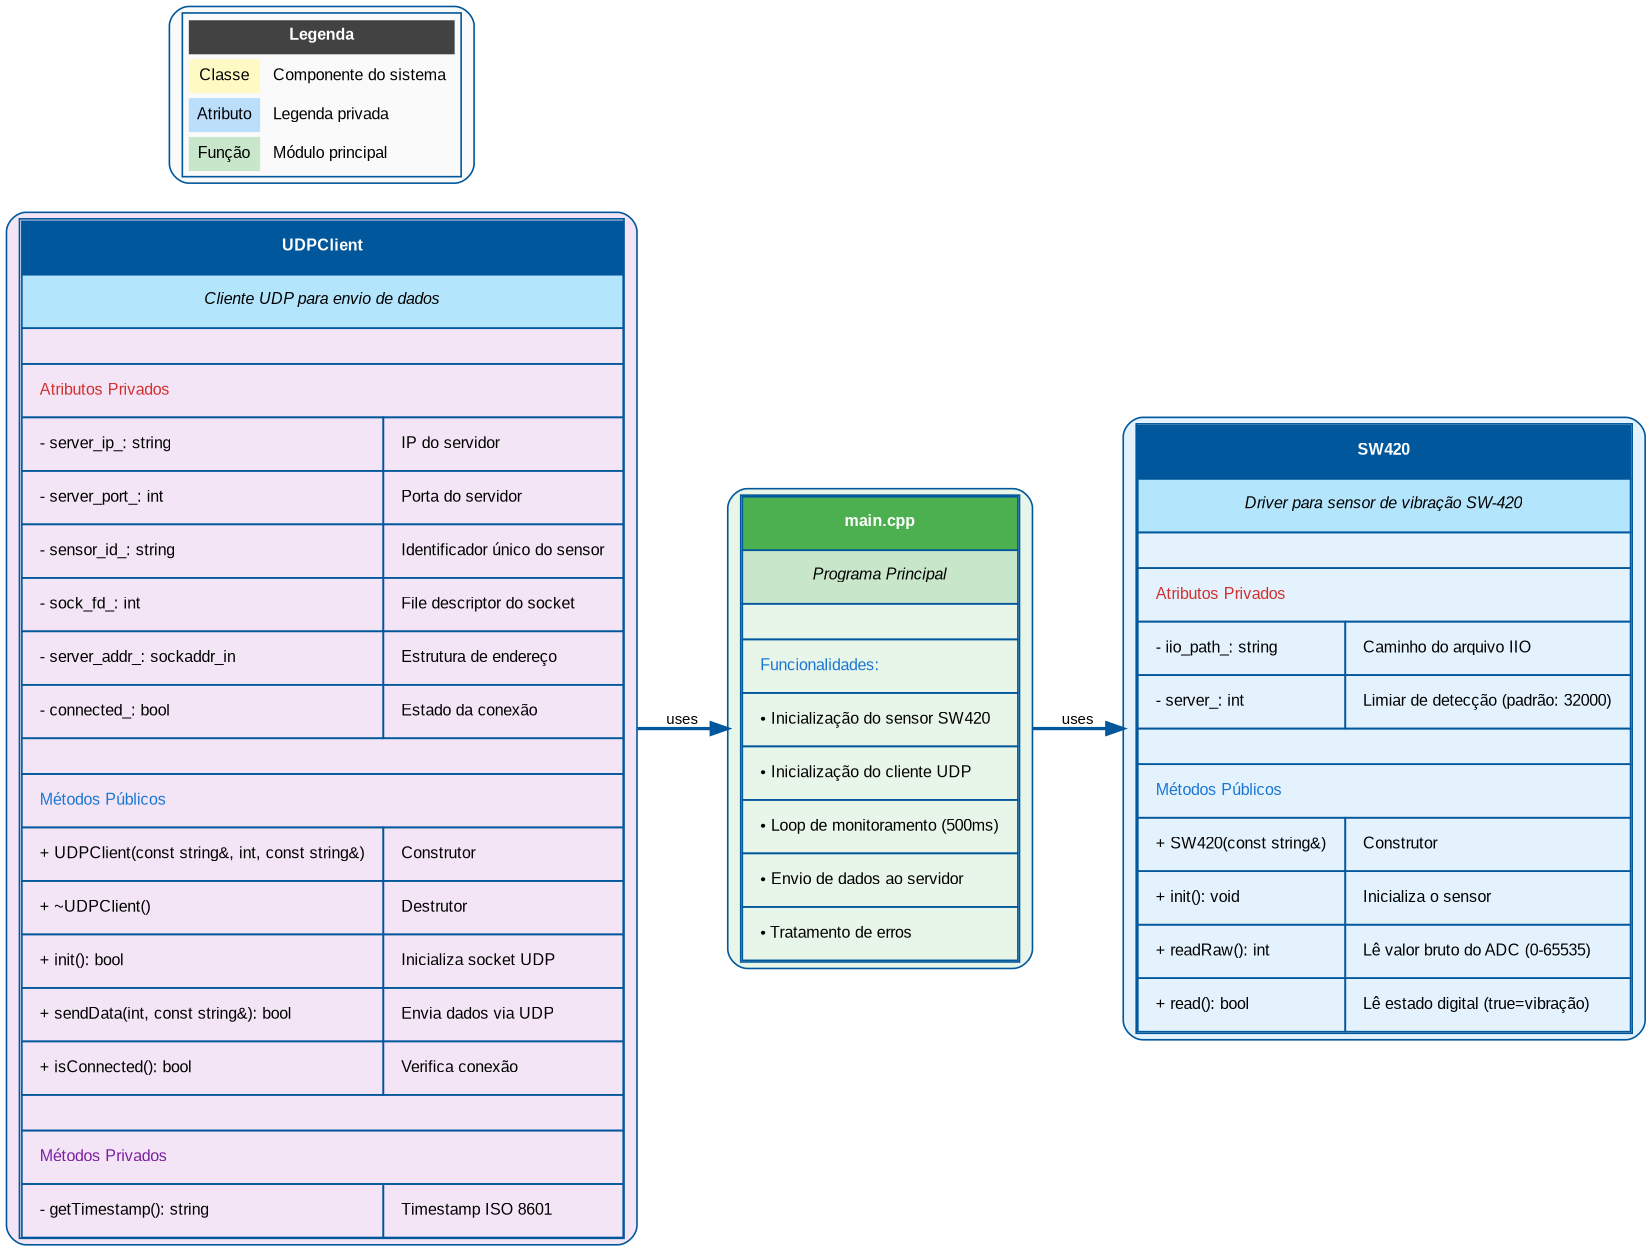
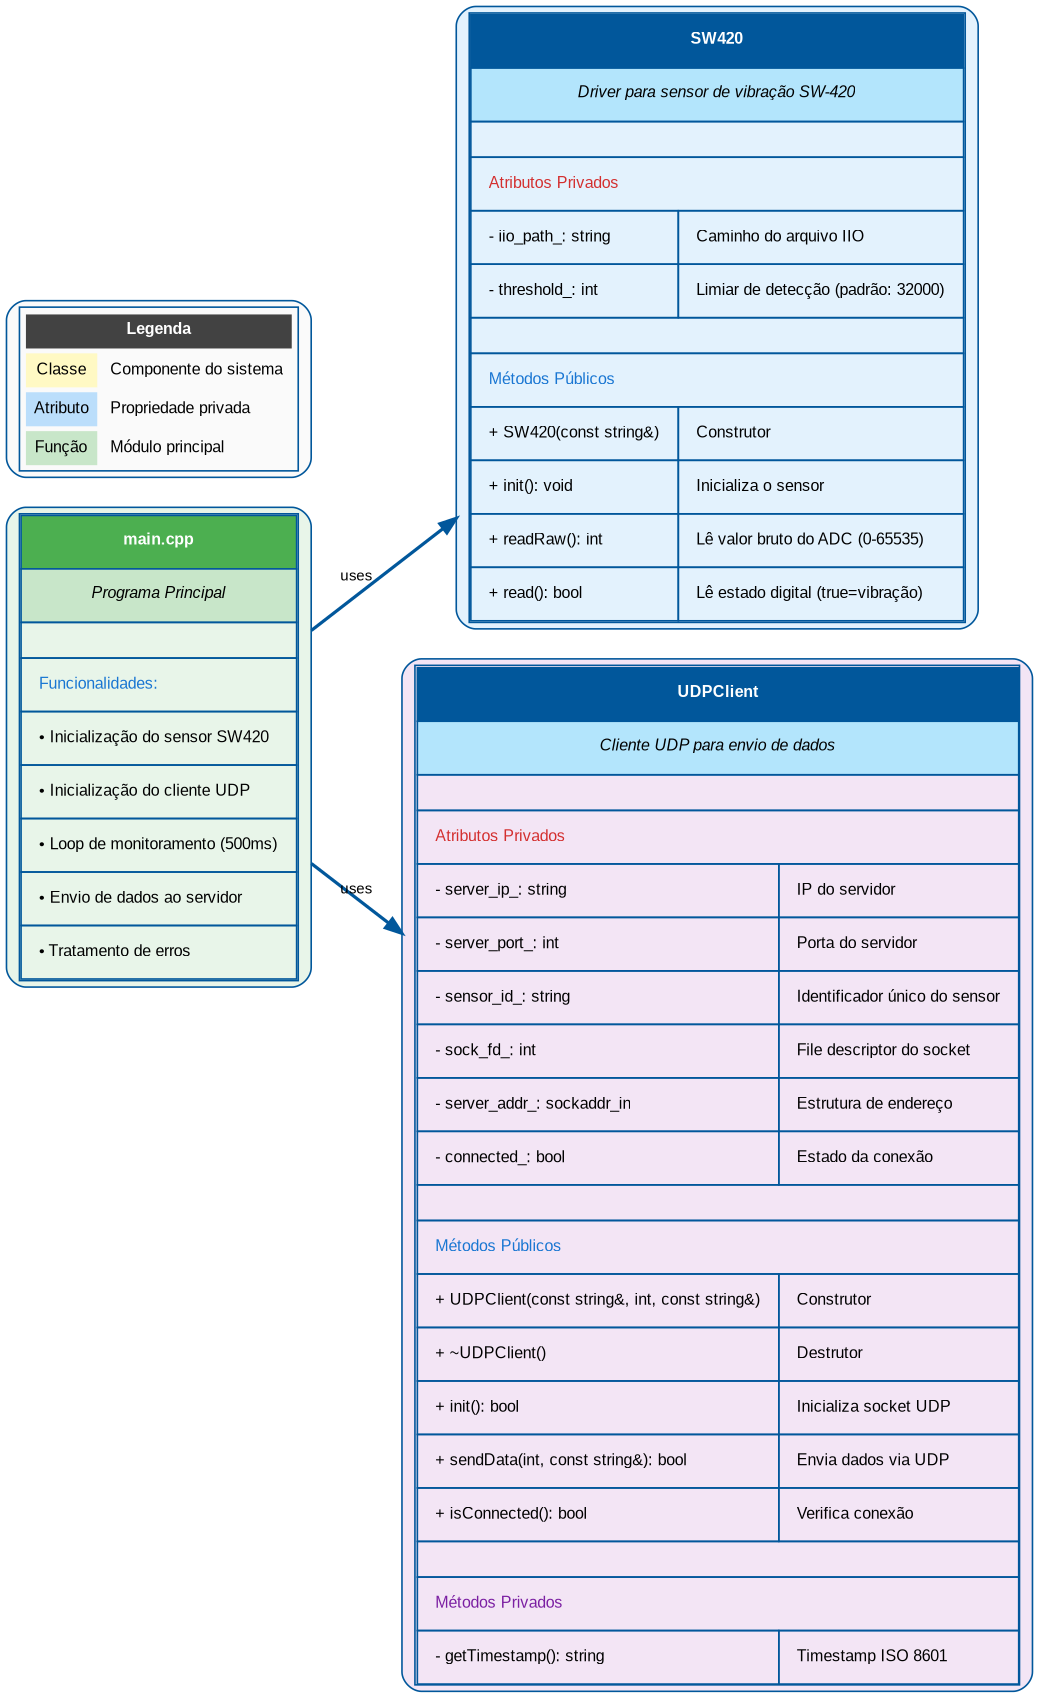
(331, 114) -> (181, 408)
(1200, 701) -> (544, 290)
(674, 729) -> (350, 893)
